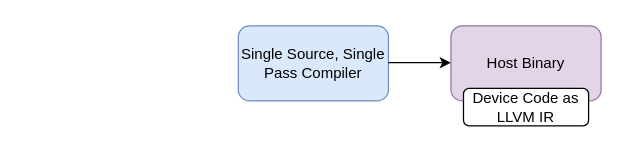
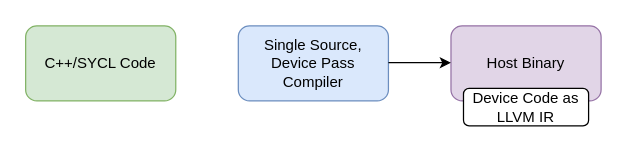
none -> (101, 63)
(313, 63) -> (313, 63)
